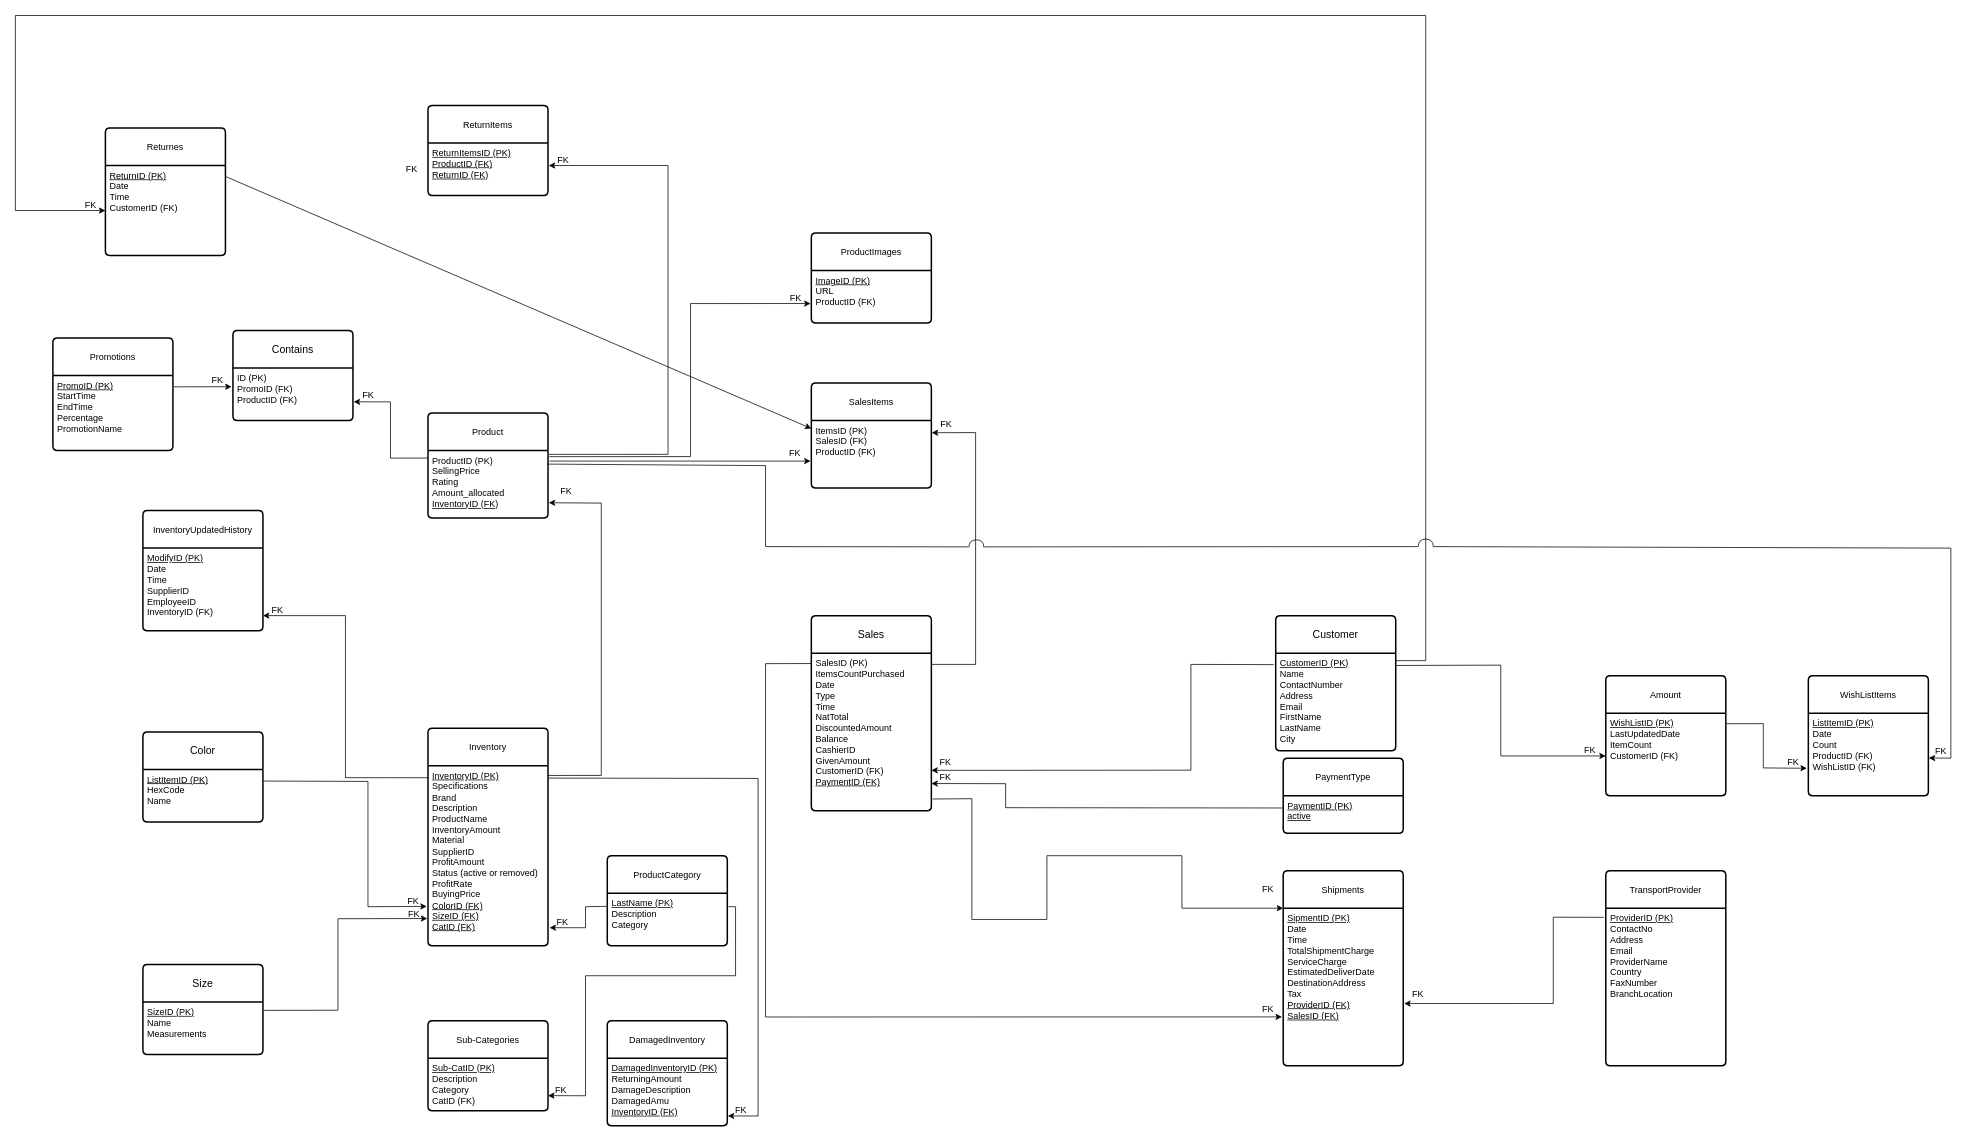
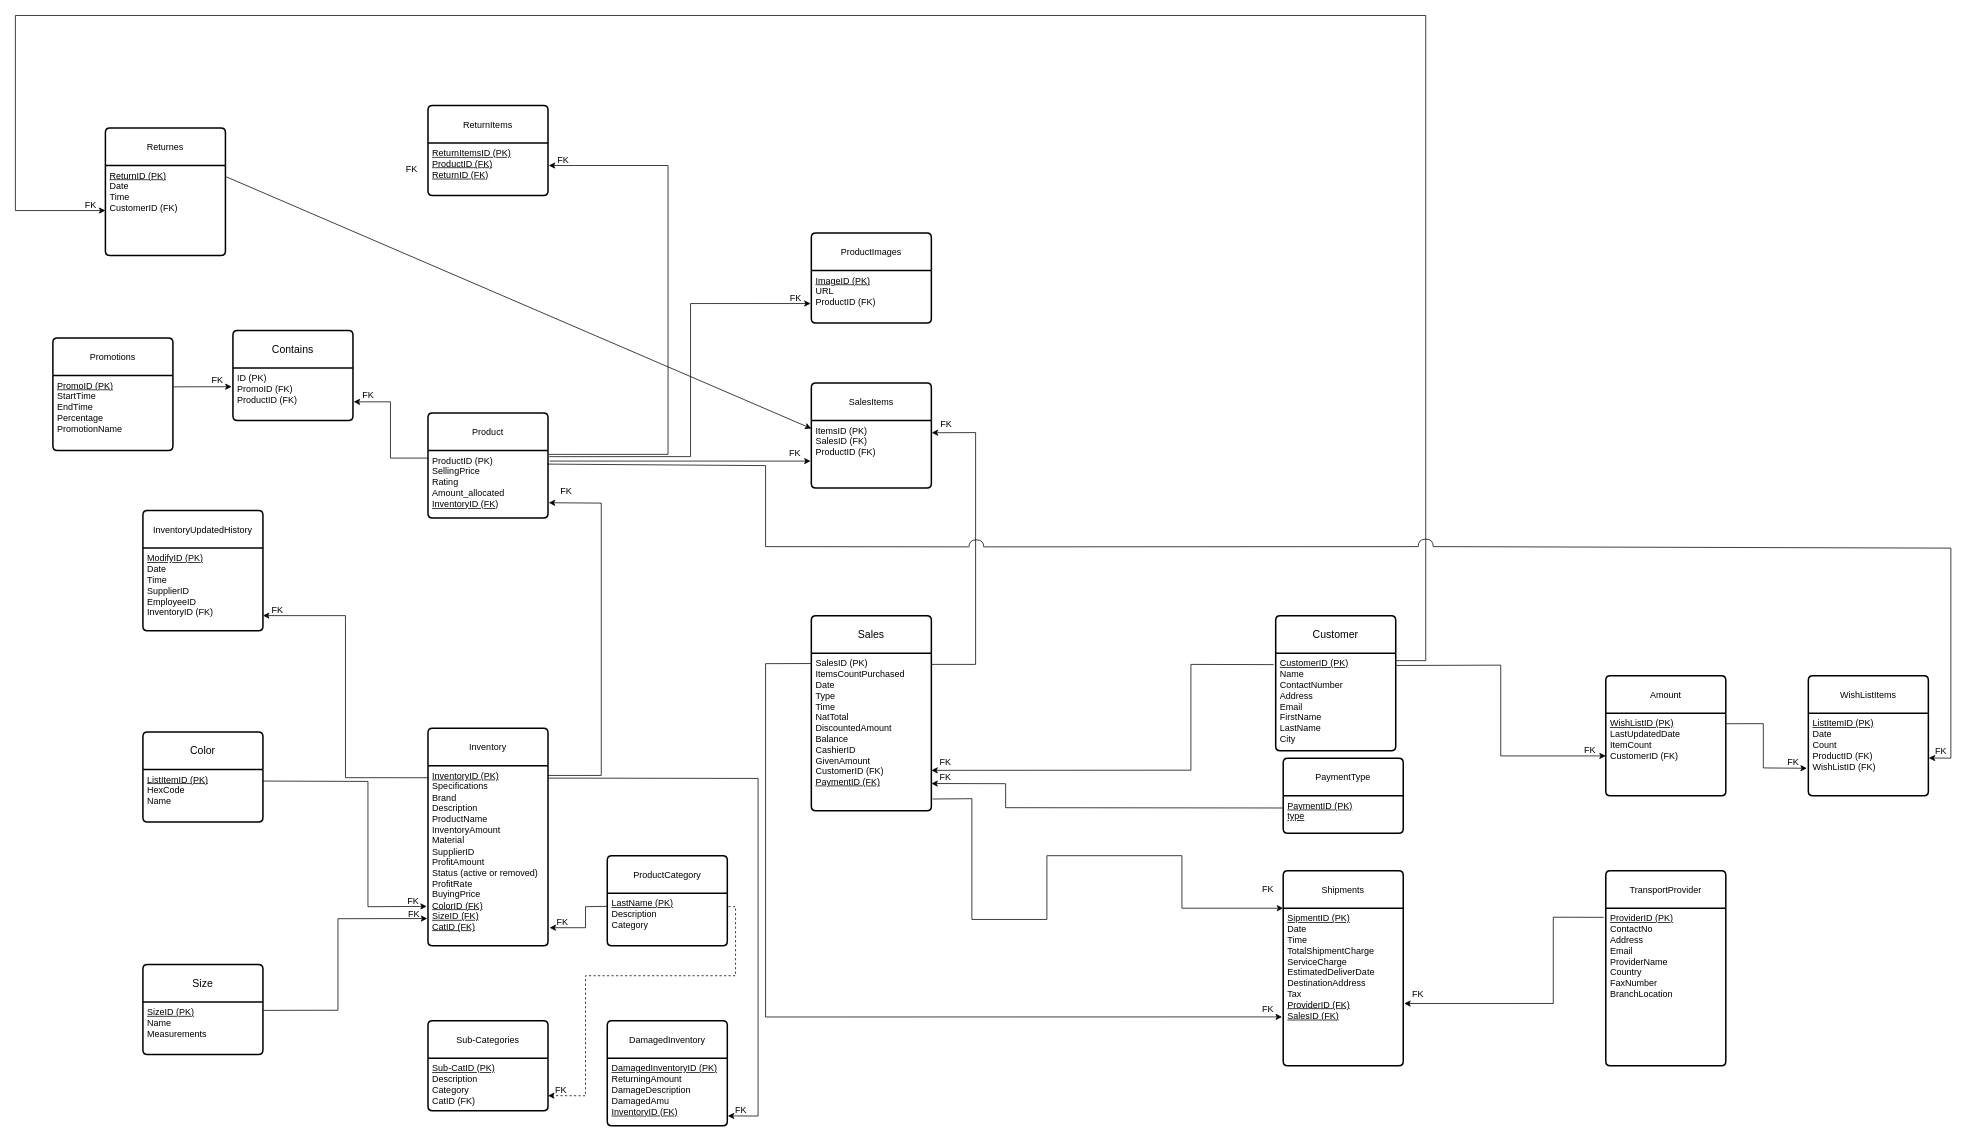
(1321, 811) -> (1321, 811)
(622, 975) -> (622, 975)
